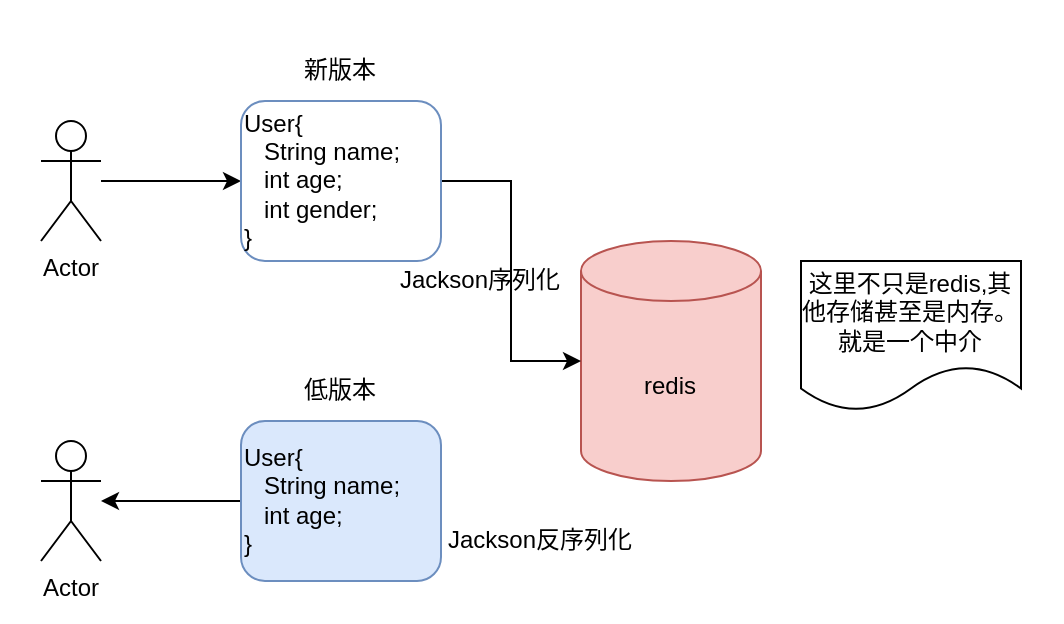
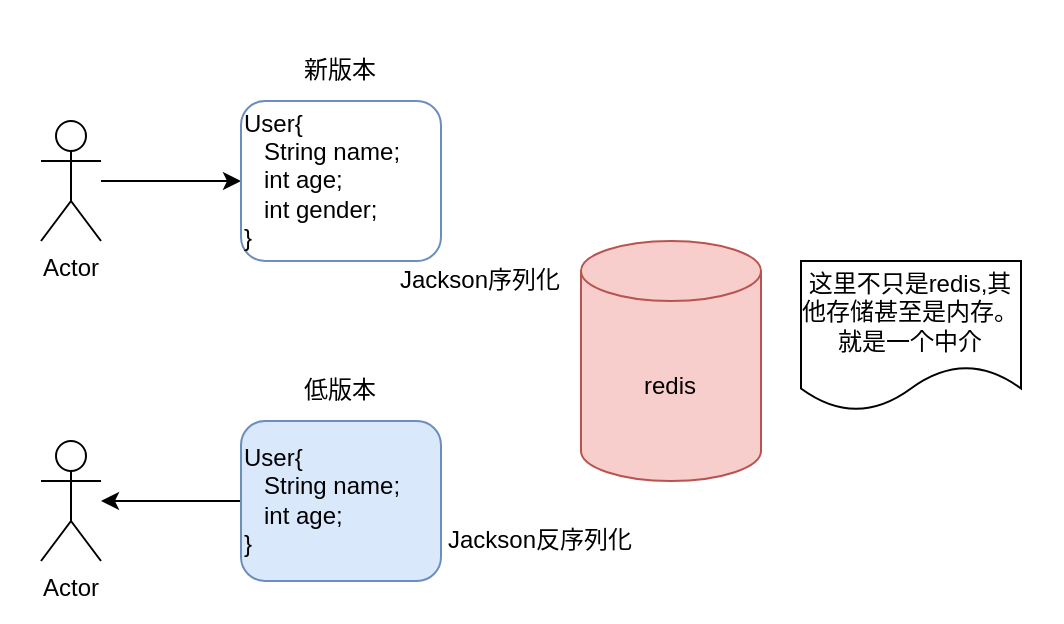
(511, 264) -> none
